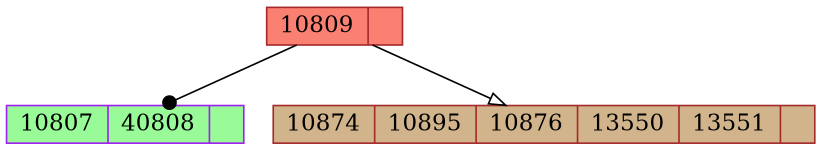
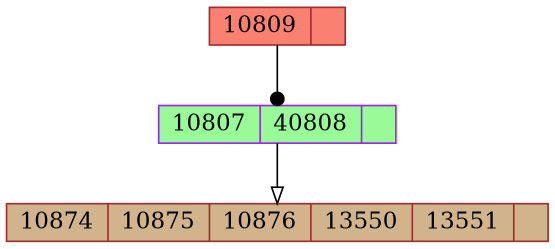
(432, 72) -> (277, 165)
(425, 124) -> (159, 222)
